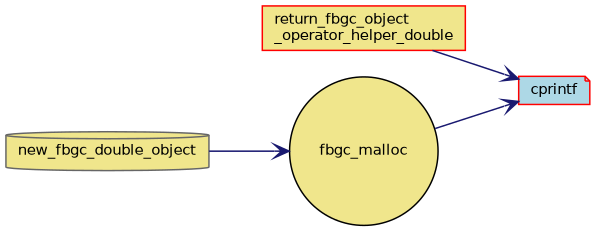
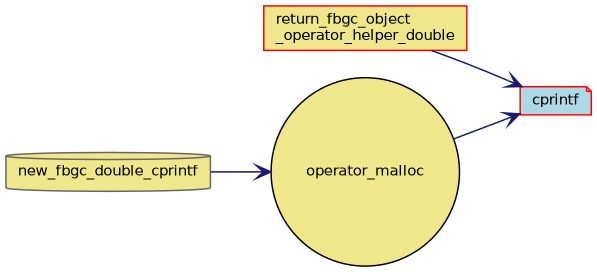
(107, 151) -> (108, 172)
(364, 151) -> (365, 172)
